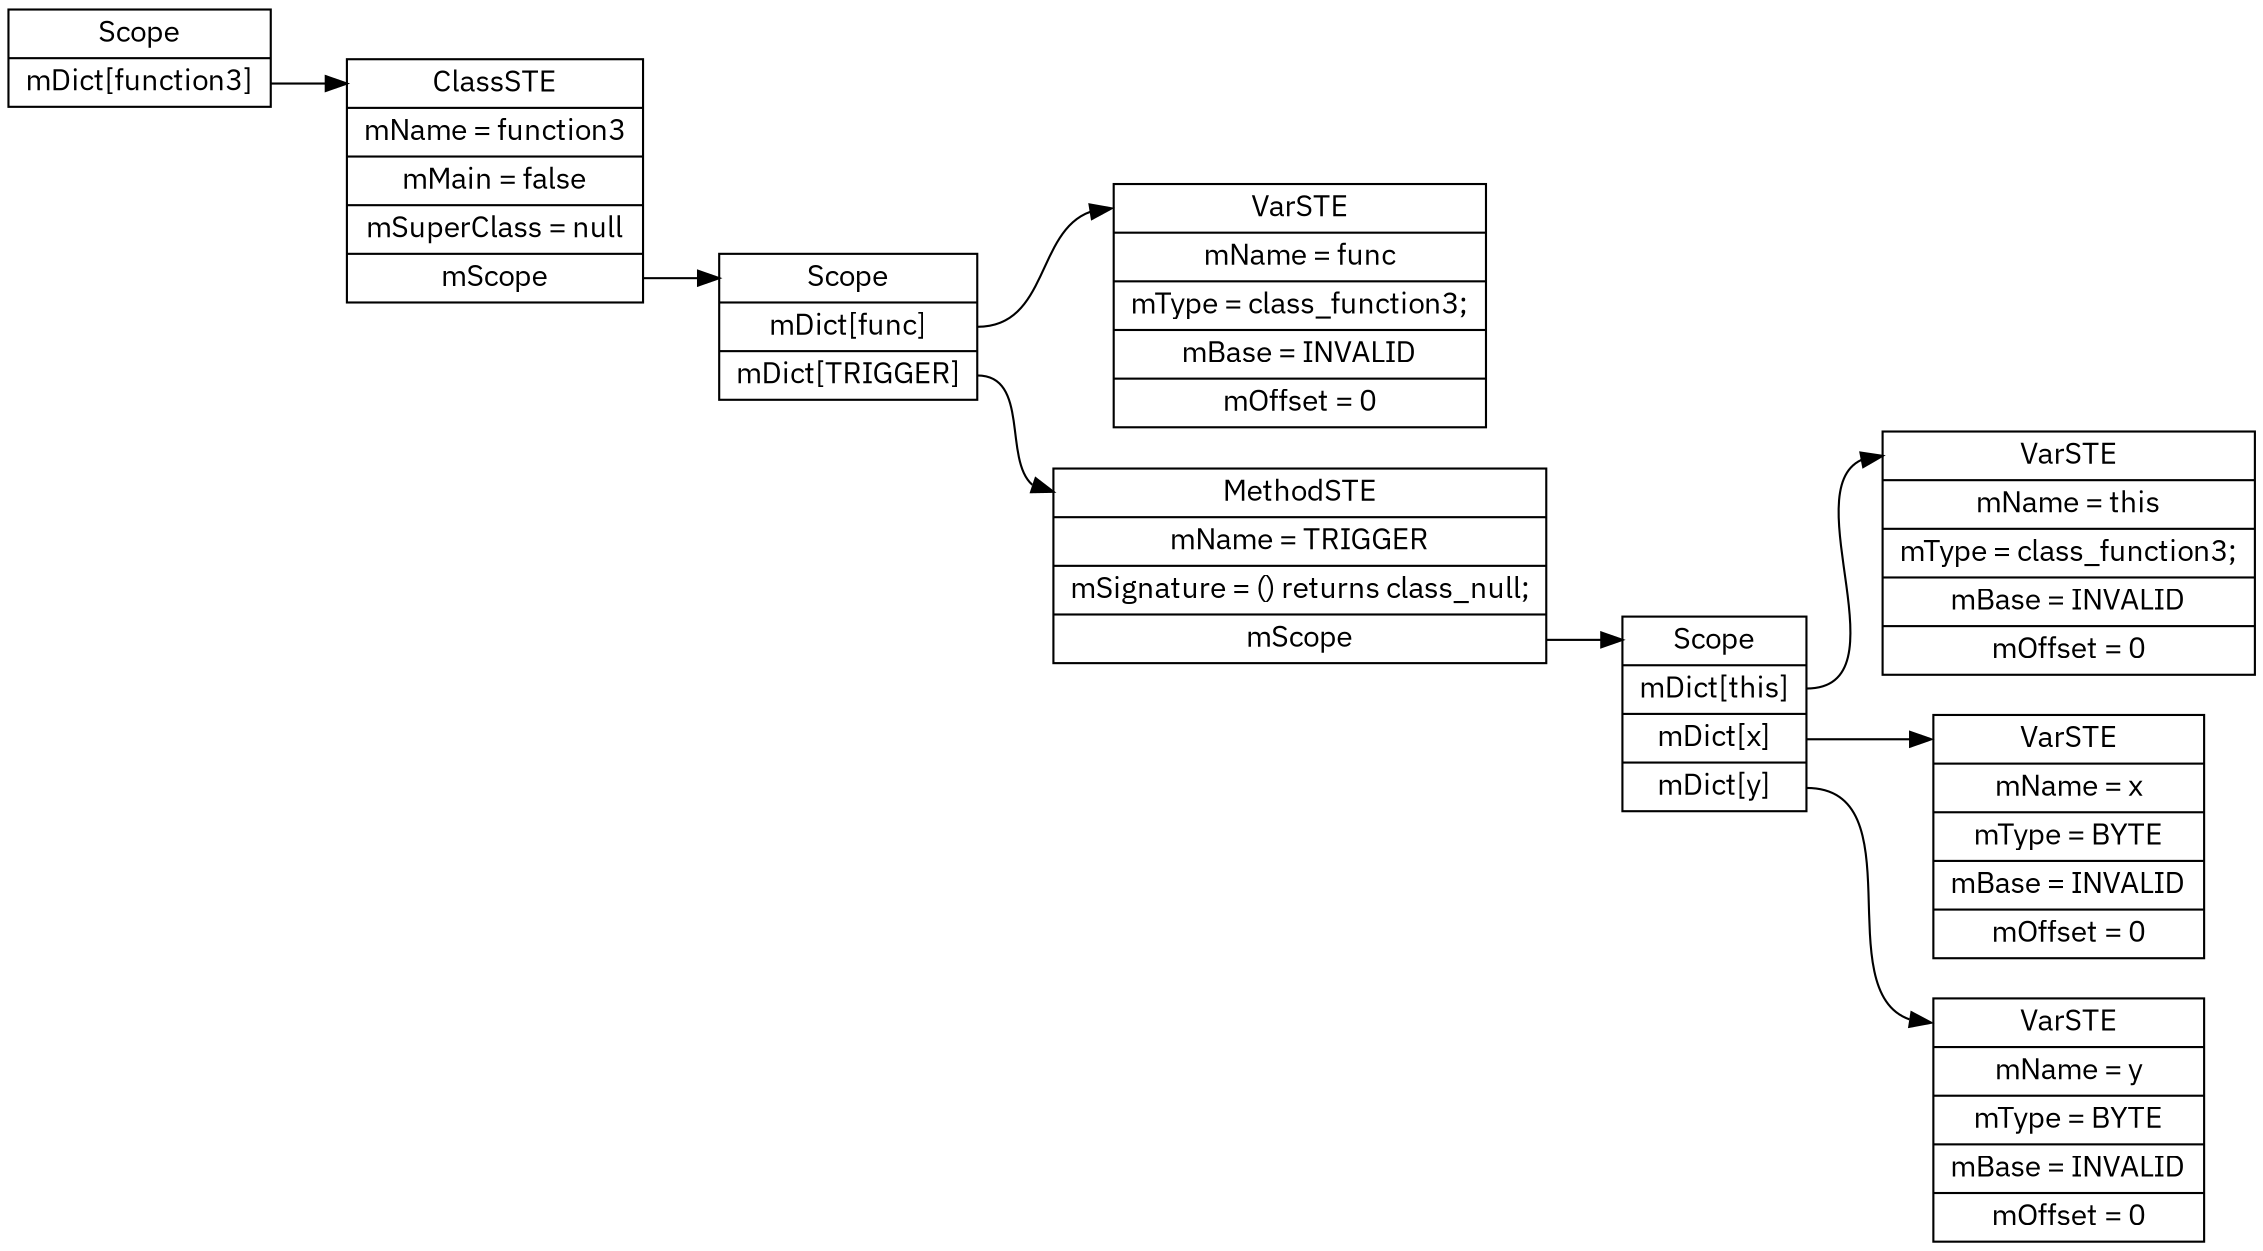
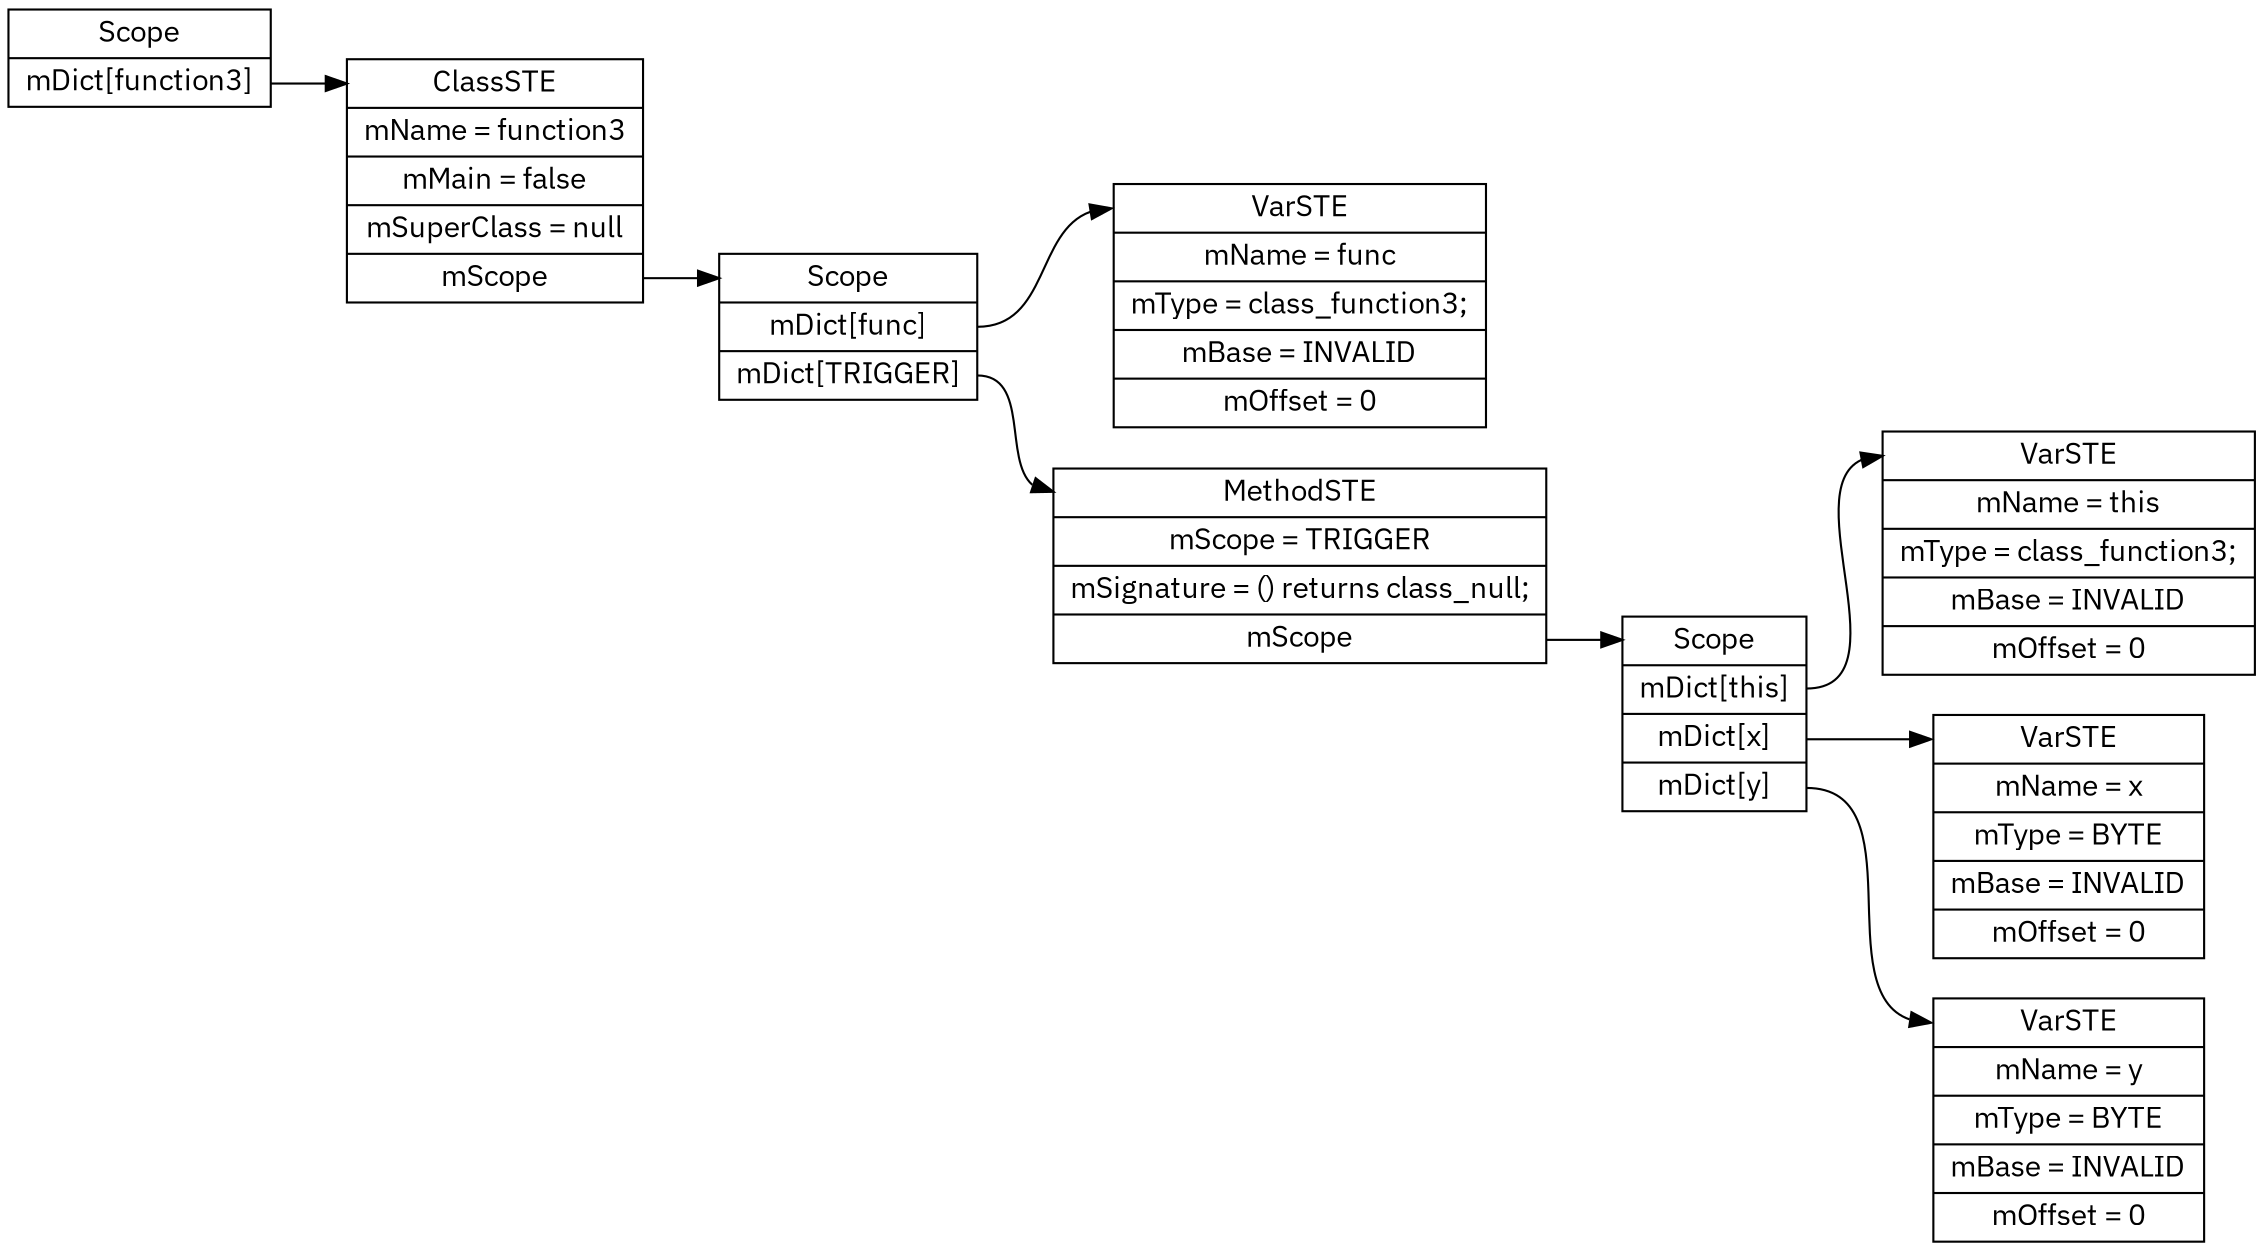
(1300, 540) -> (1300, 540)
